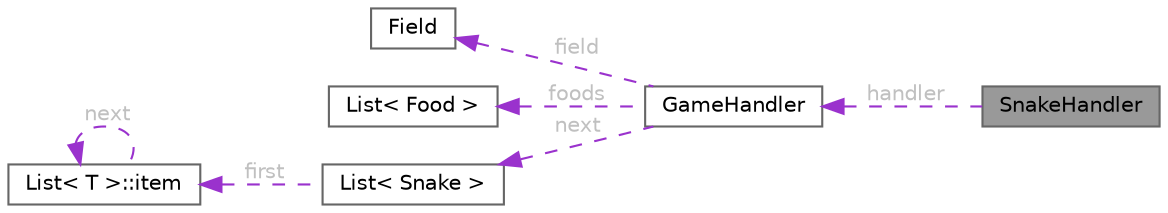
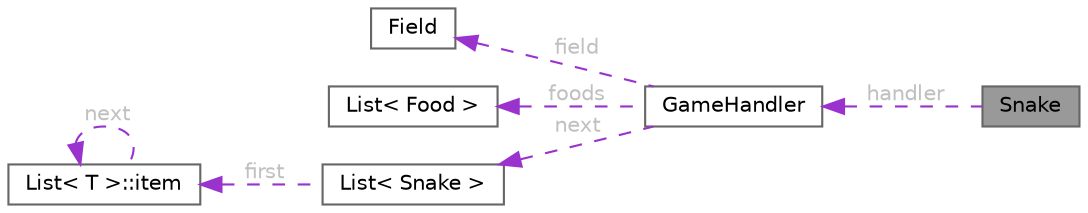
(1071, 106) -> (1031, 106)
